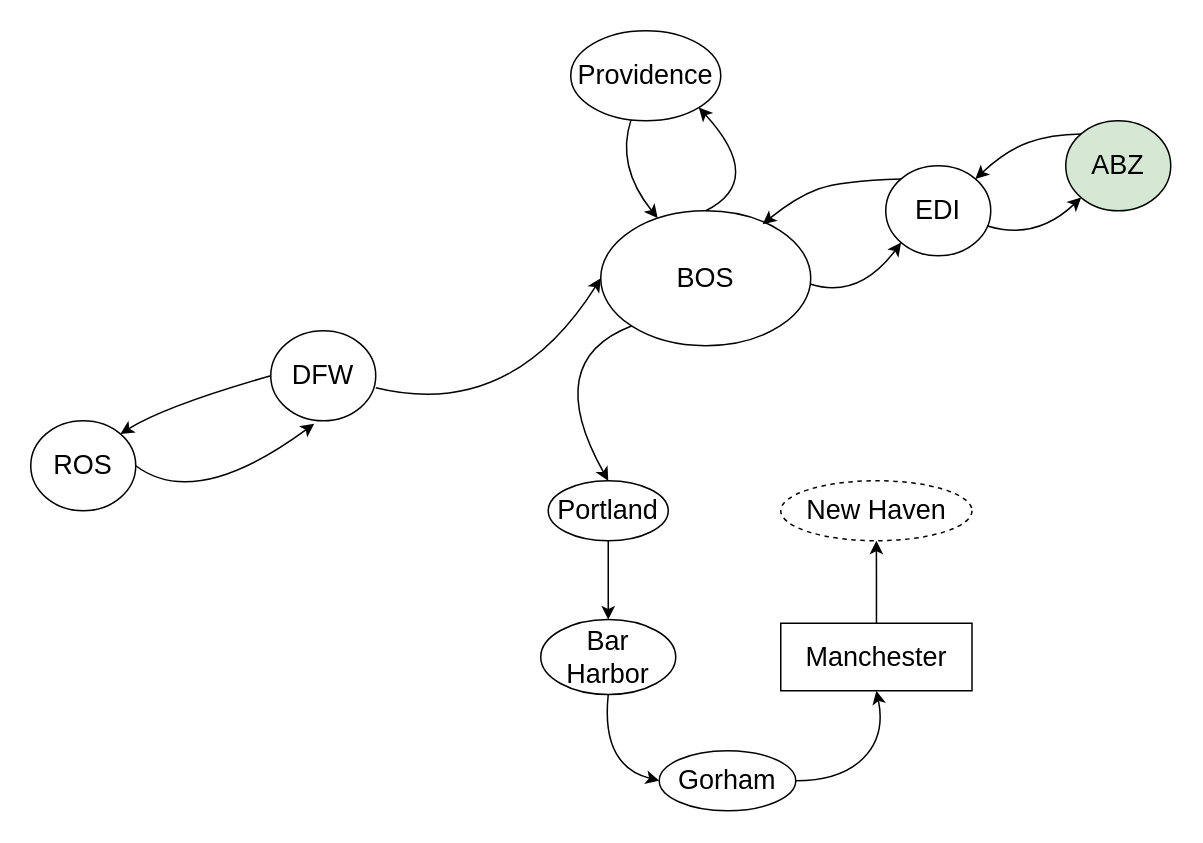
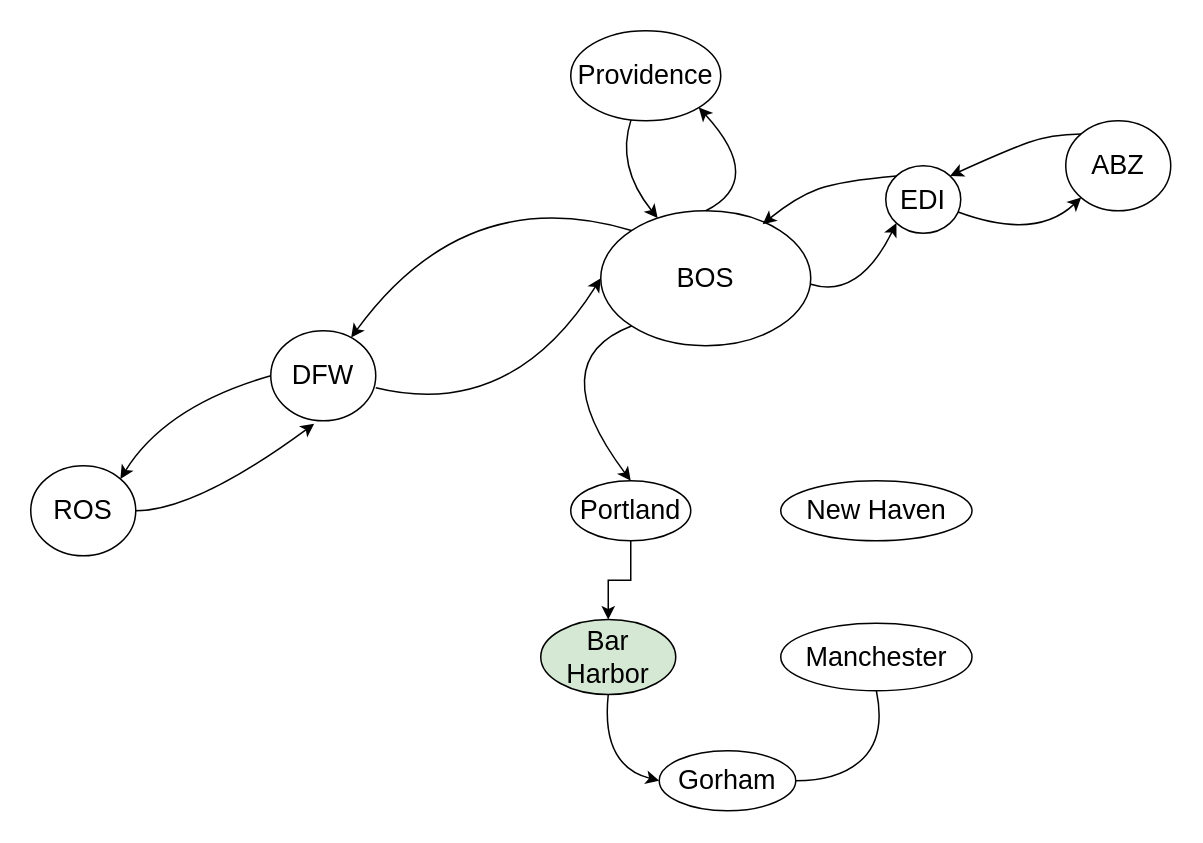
(1118, 166) -> (1118, 166)
(938, 211) -> (923, 200)
none -> (477, 232)
(83, 466) -> (83, 511)
(608, 511) -> (631, 511)
(876, 511) -> (876, 511)
(876, 587) -> none
(608, 657) -> (608, 657)
(876, 657) -> (876, 657)
(880, 723) -> (879, 721)
